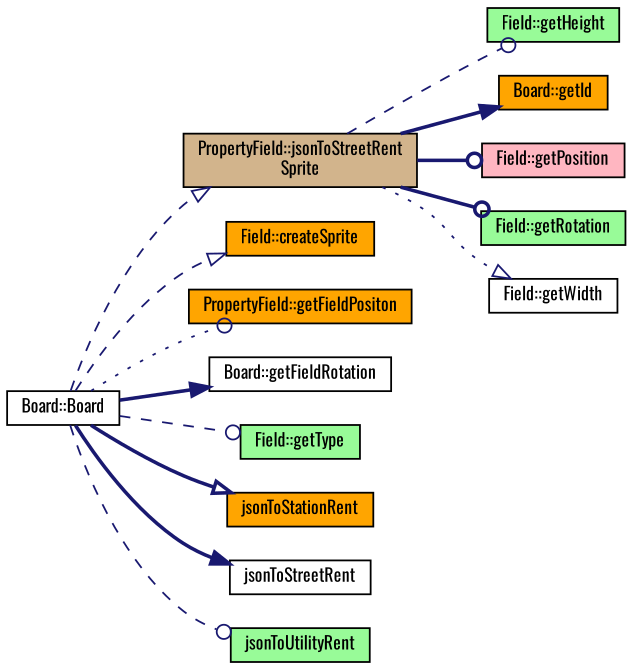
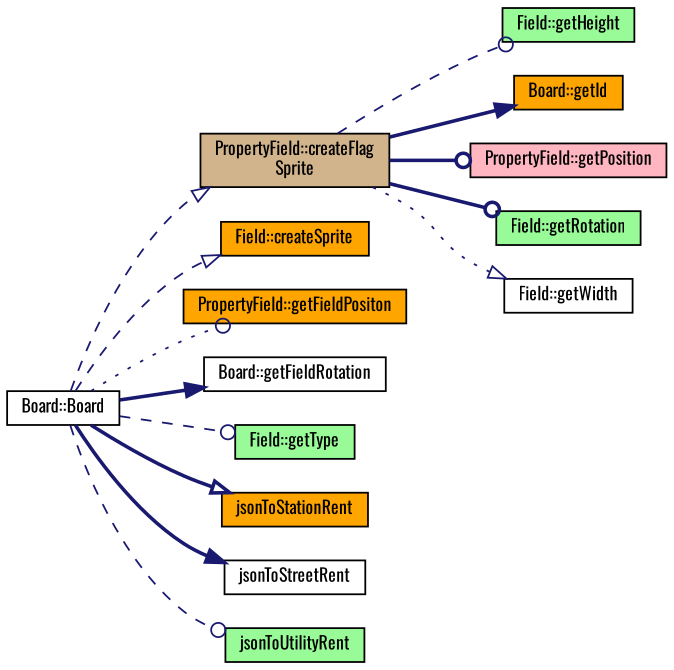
(300, 160) -> (295, 160)
(553, 160) -> (568, 160)
